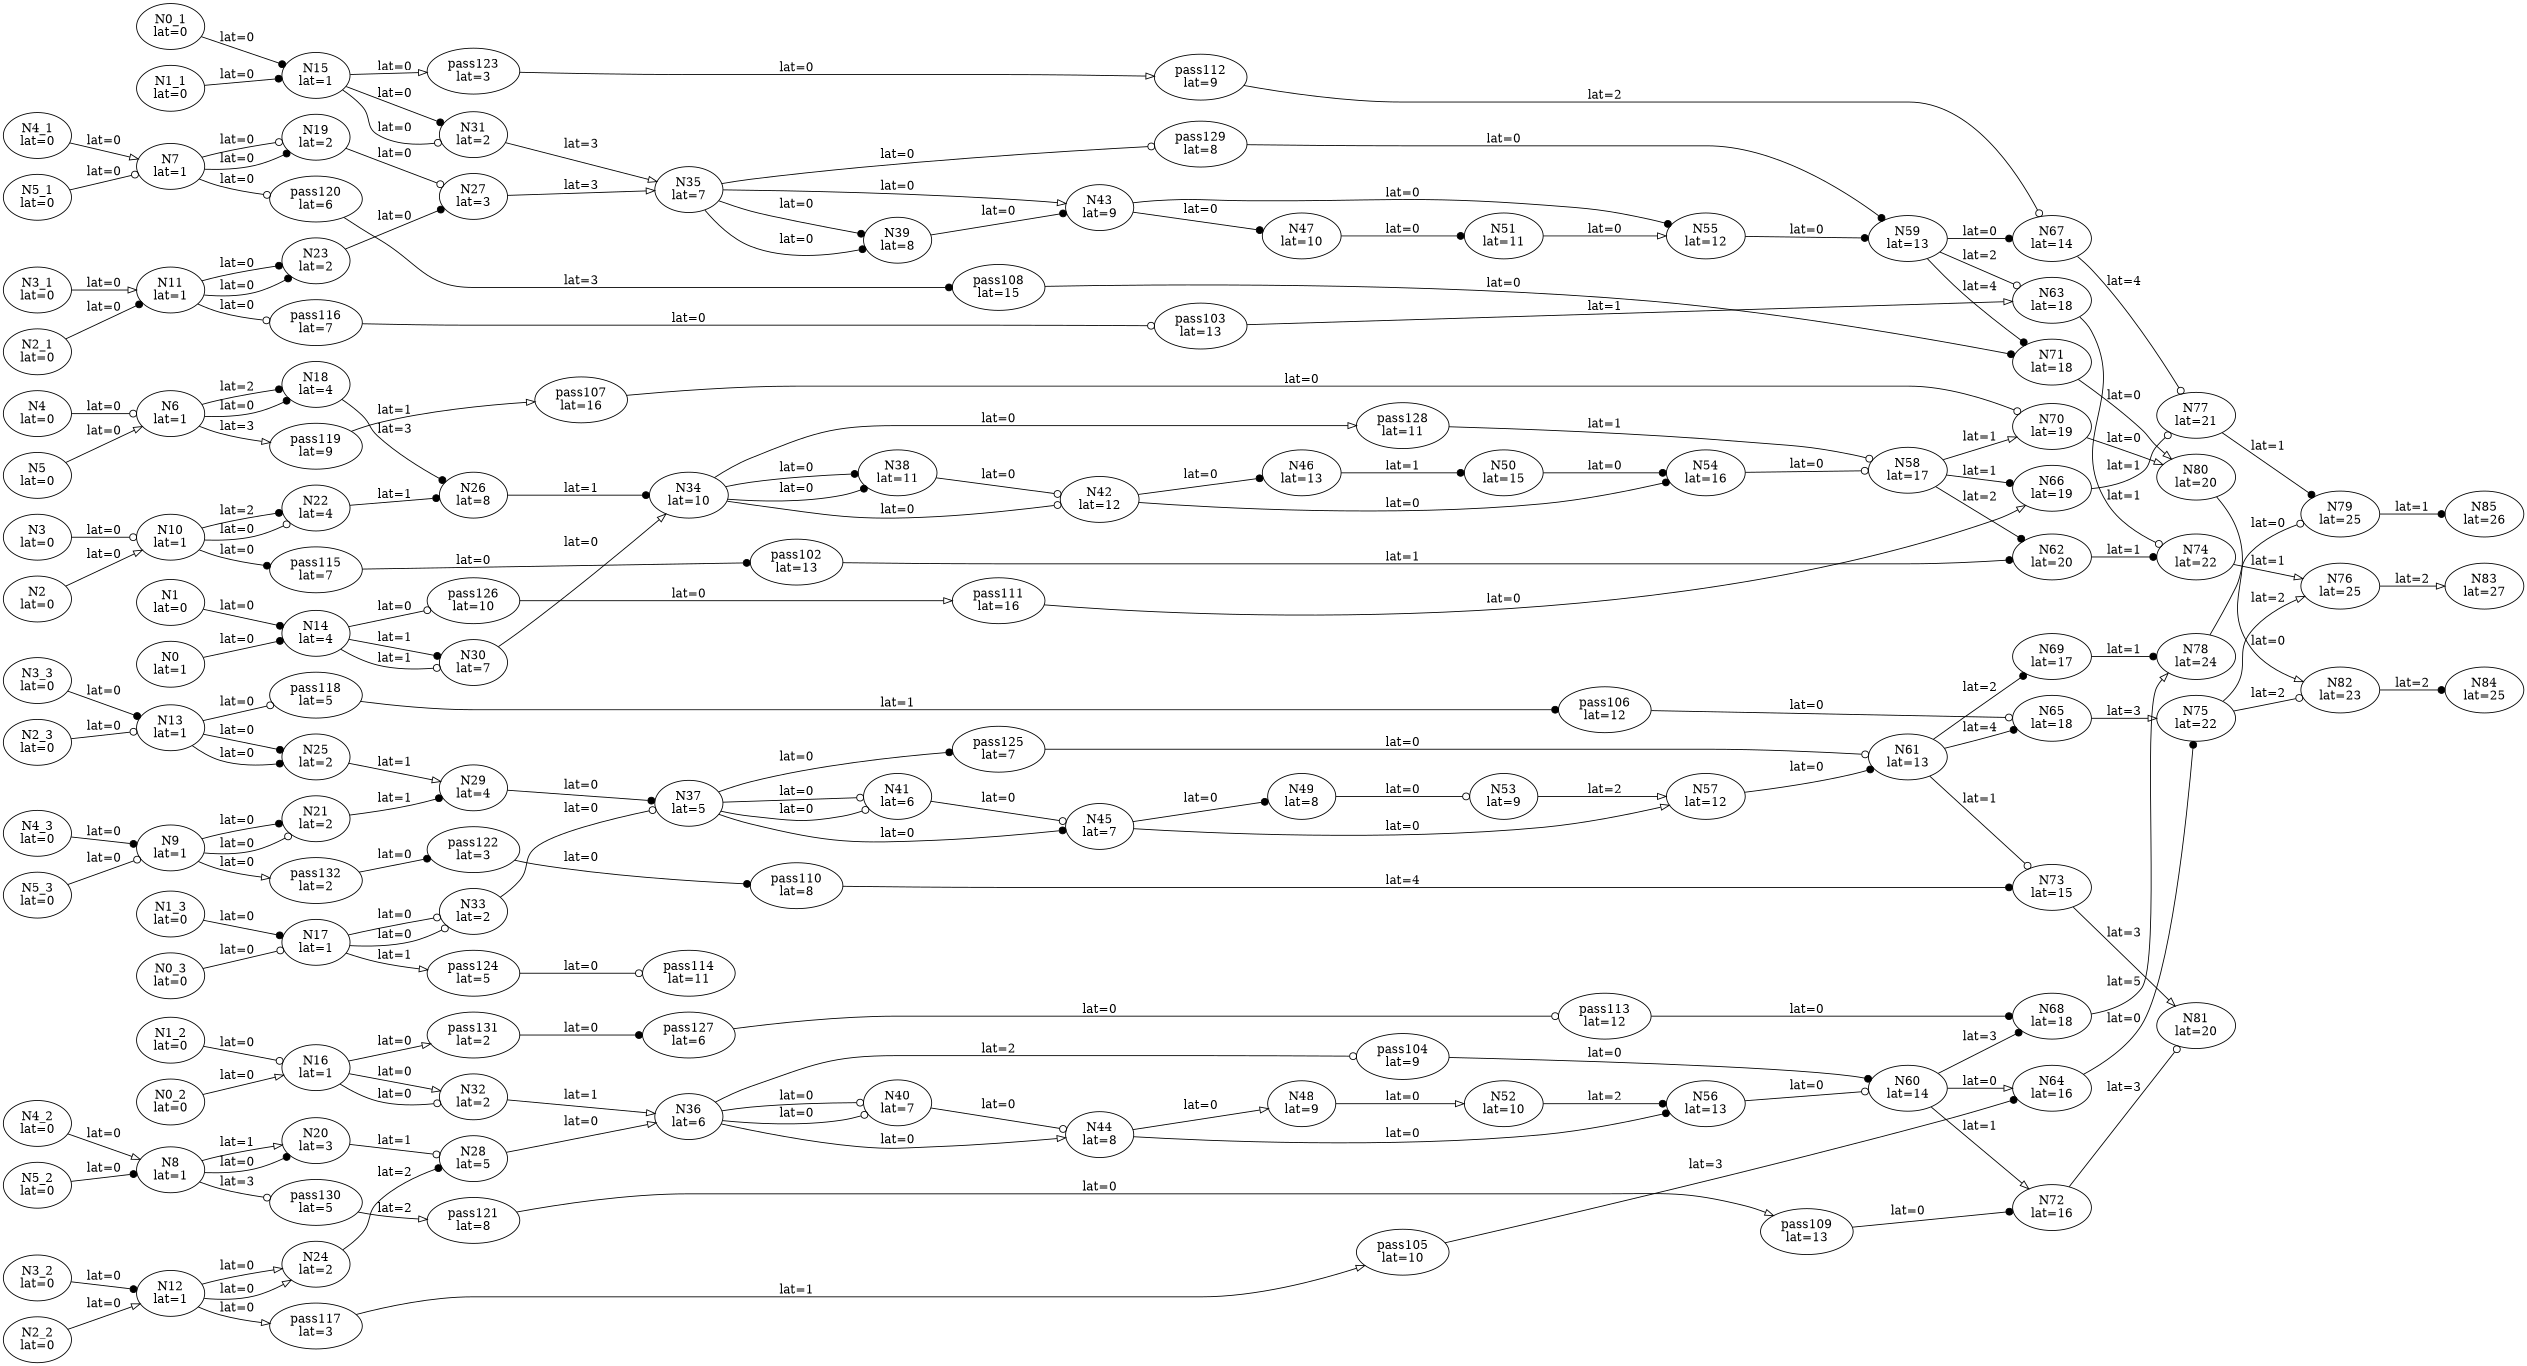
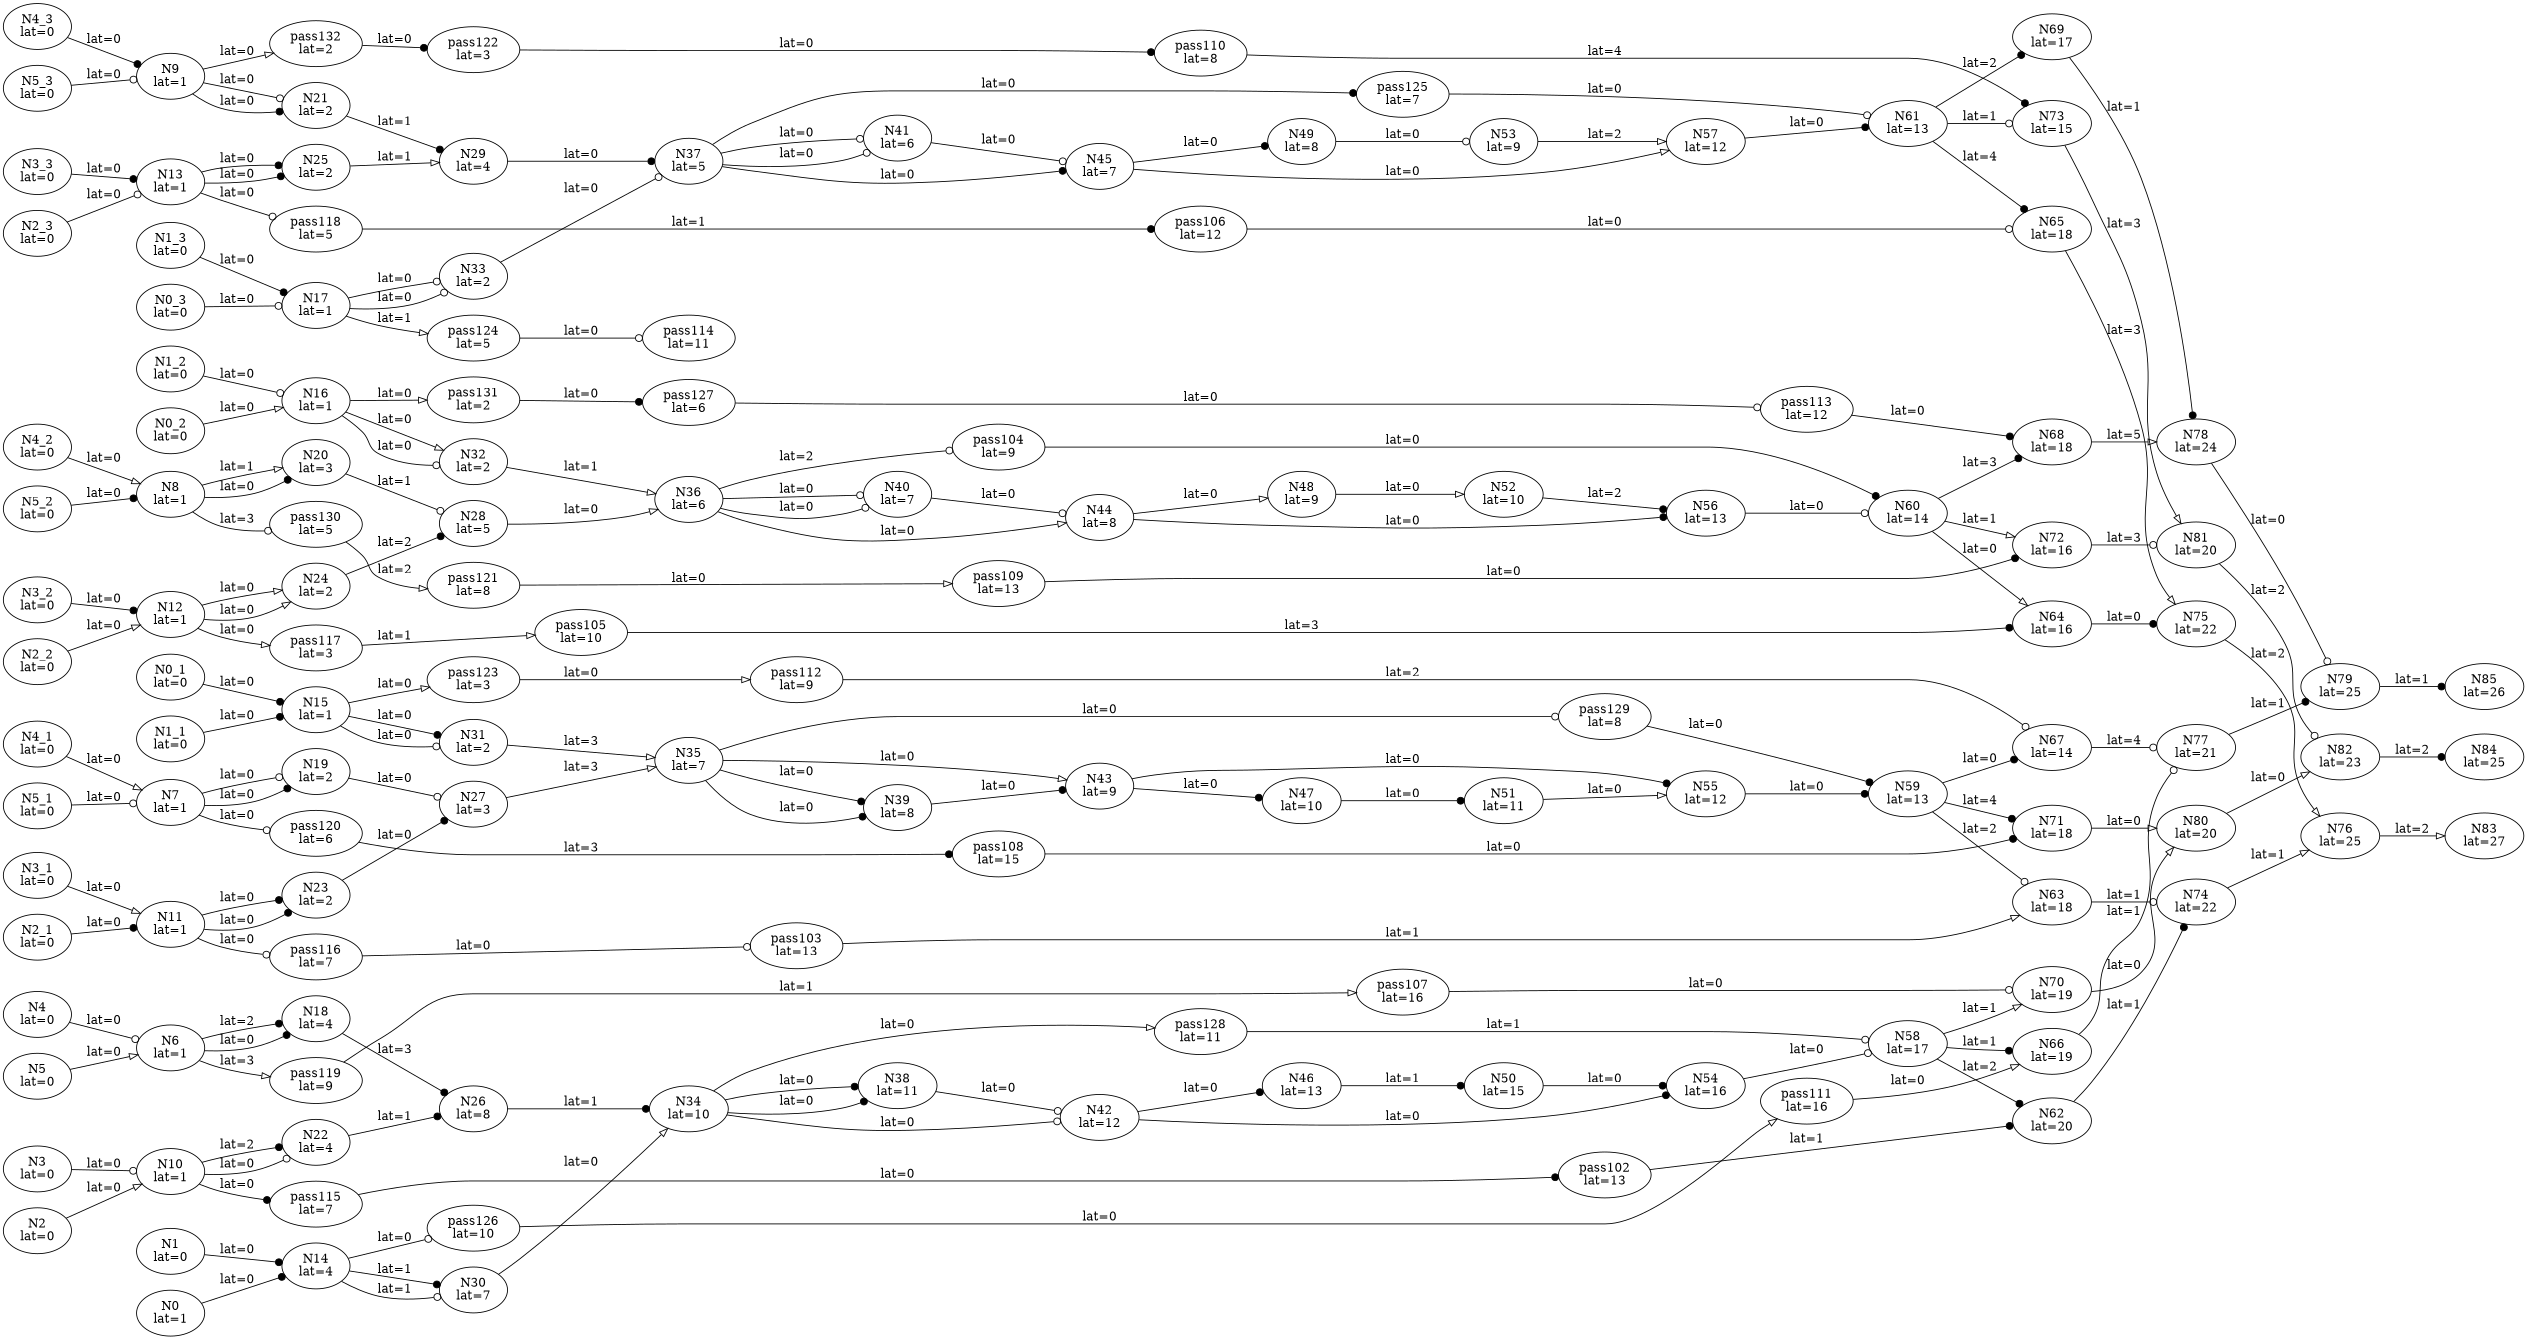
(2265, 705) -> (2283, 640)
